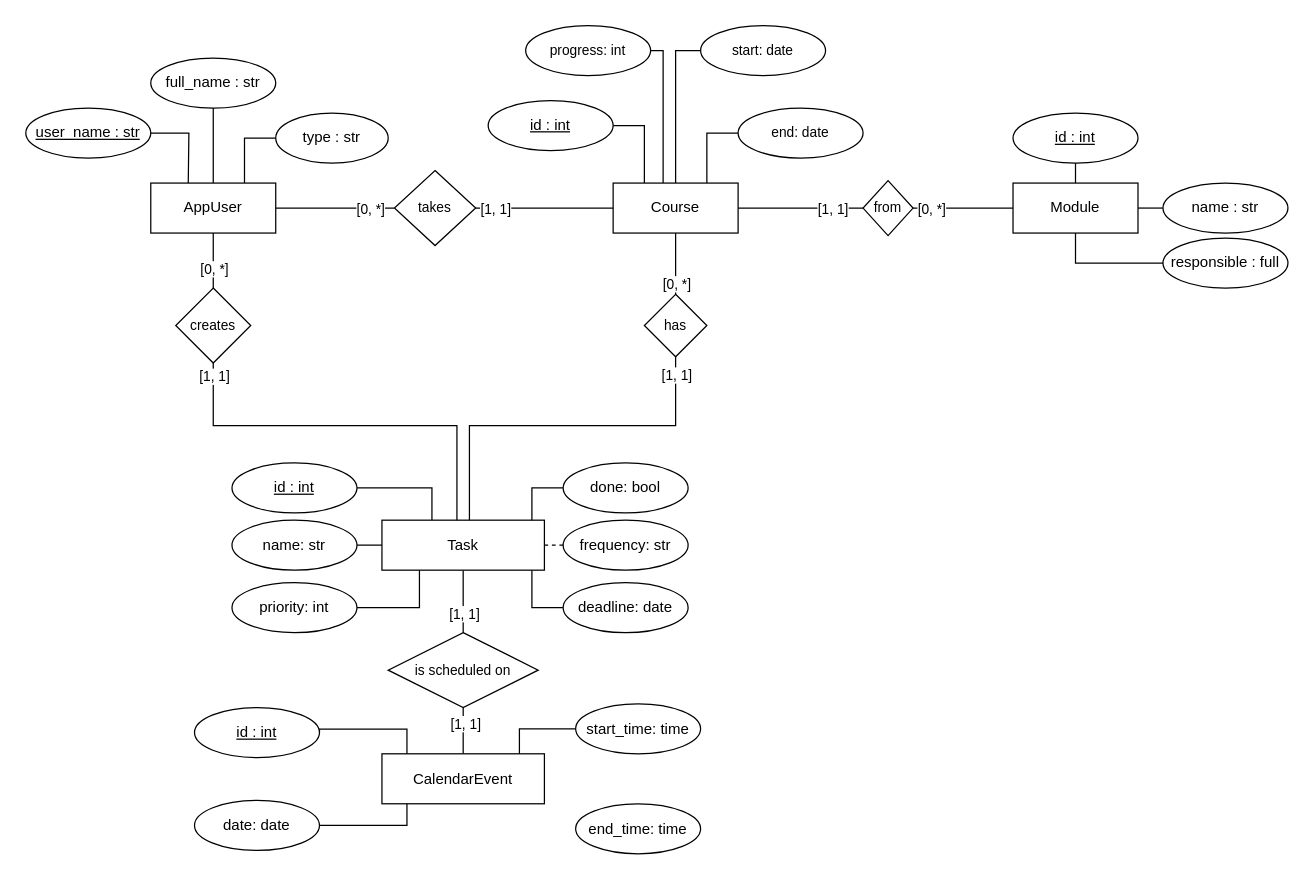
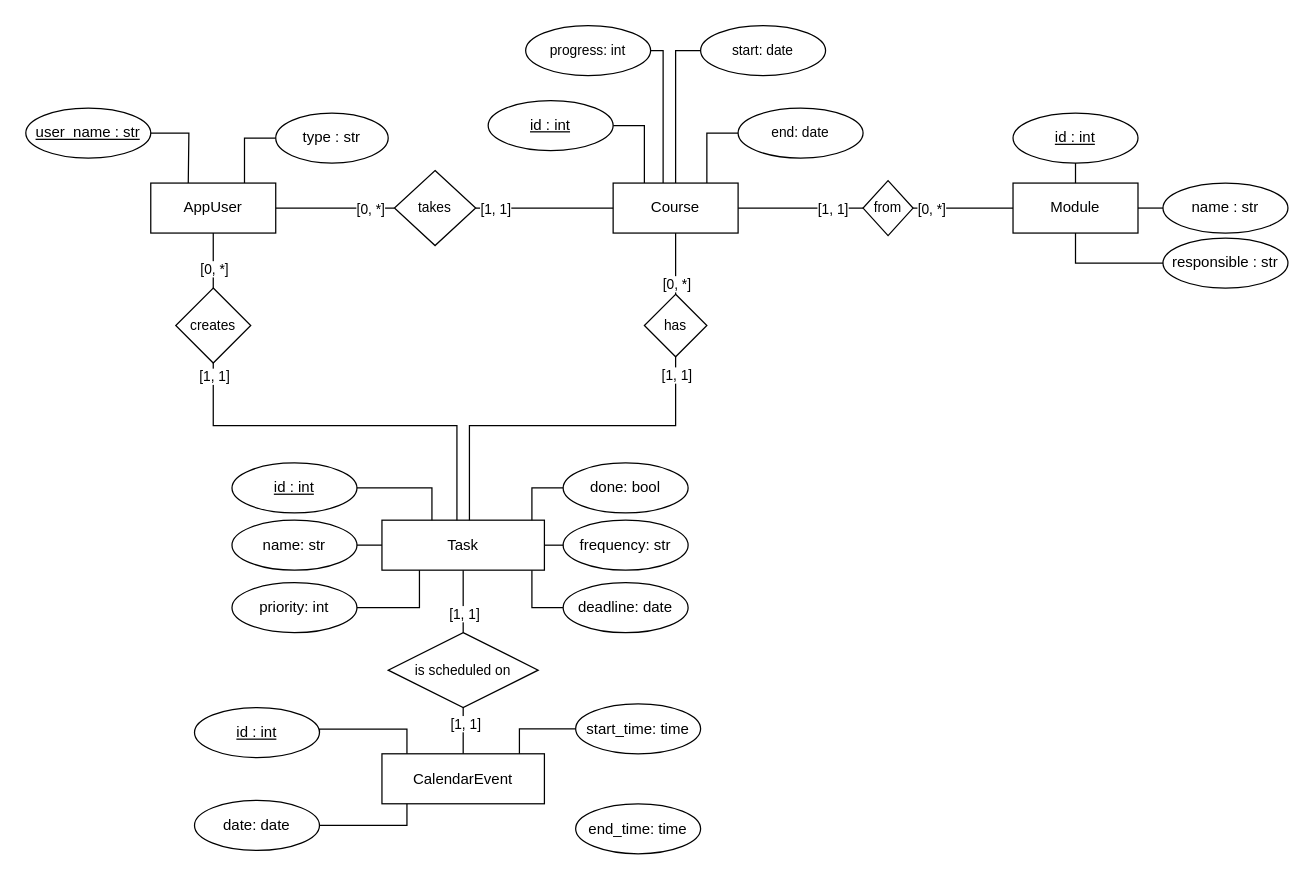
(213, 83) -> none
(213, 145) -> none
(1226, 263) -> (1226, 263)
(553, 545) -> (553, 545)
